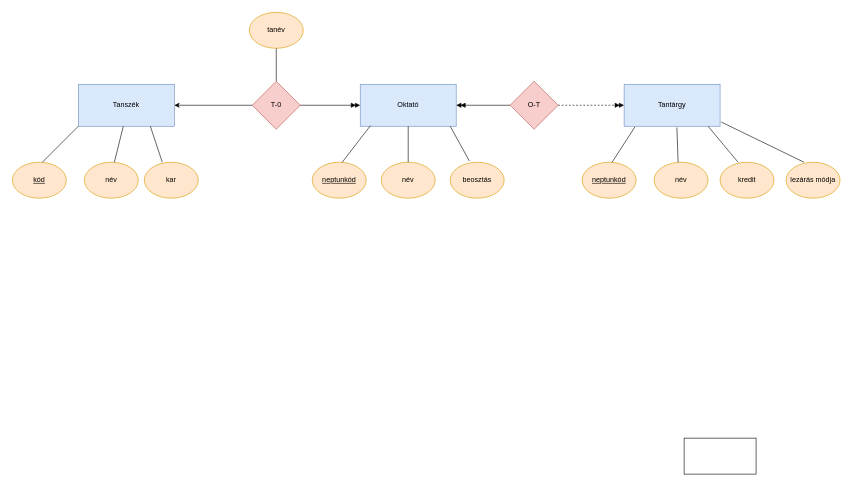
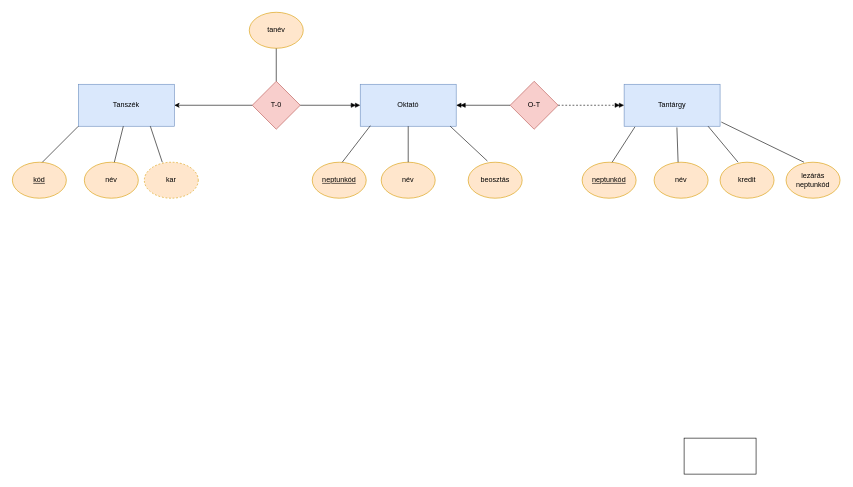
(171, 180) -> (171, 180)
(477, 180) -> (495, 180)
(813, 180) -> (813, 180)
